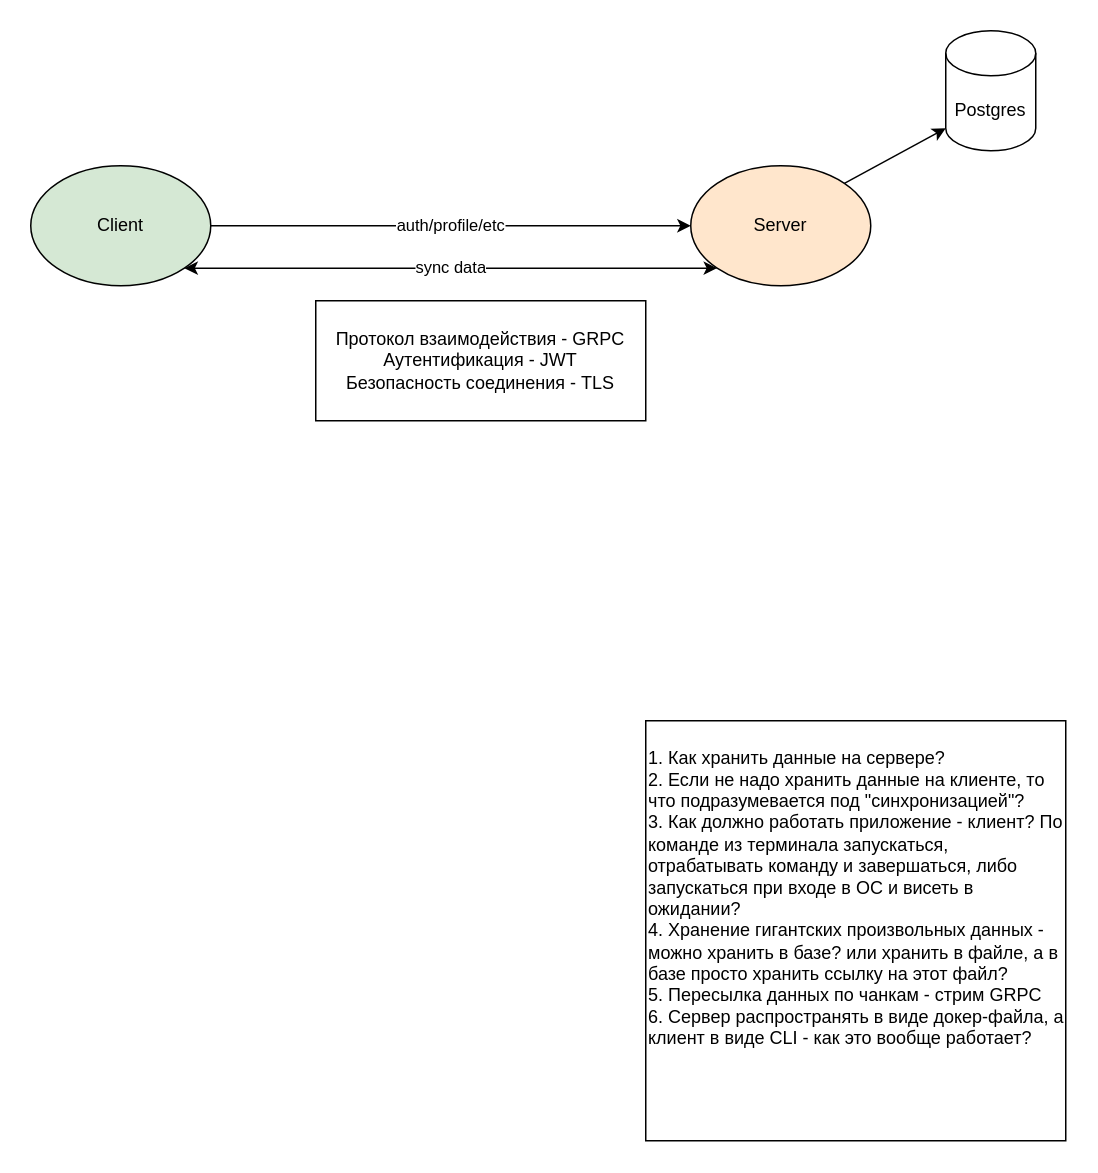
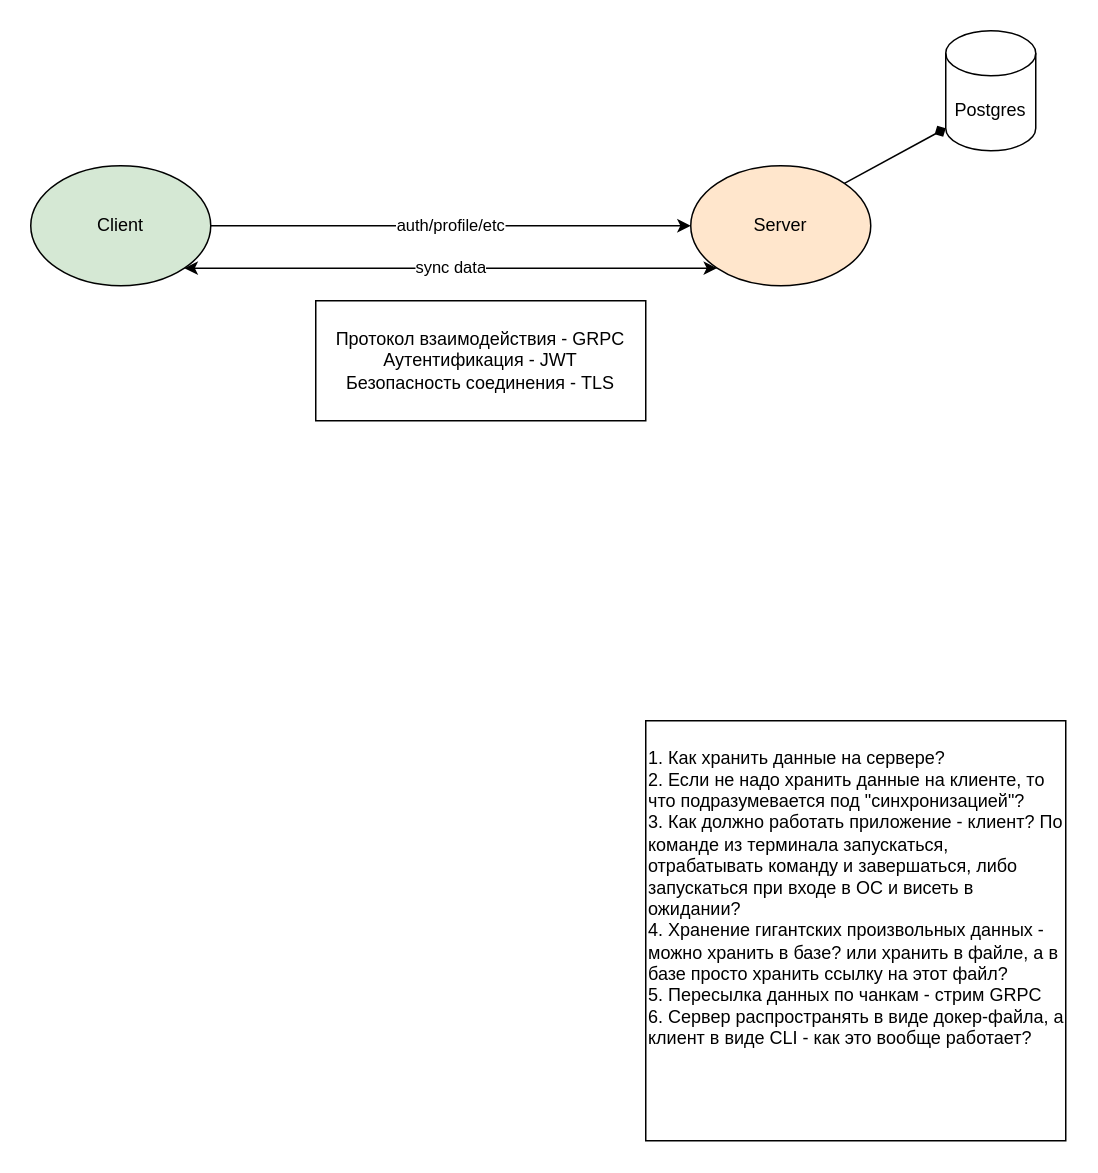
(936, 134) -> (935, 134)
